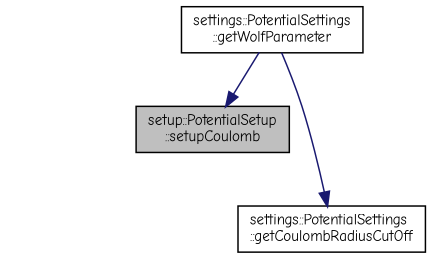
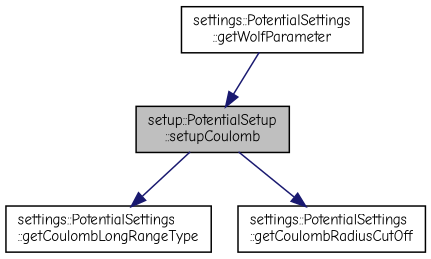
(306, 121) -> (266, 174)
none -> (109, 229)
